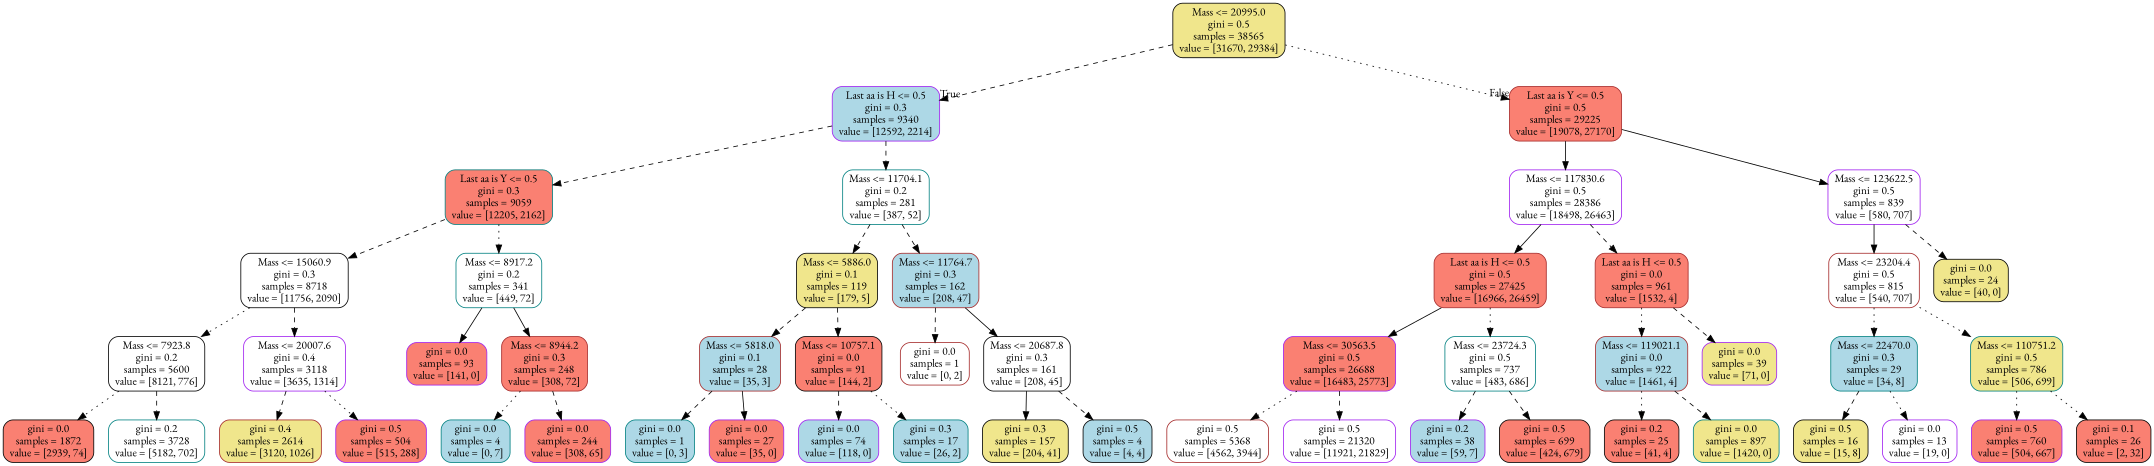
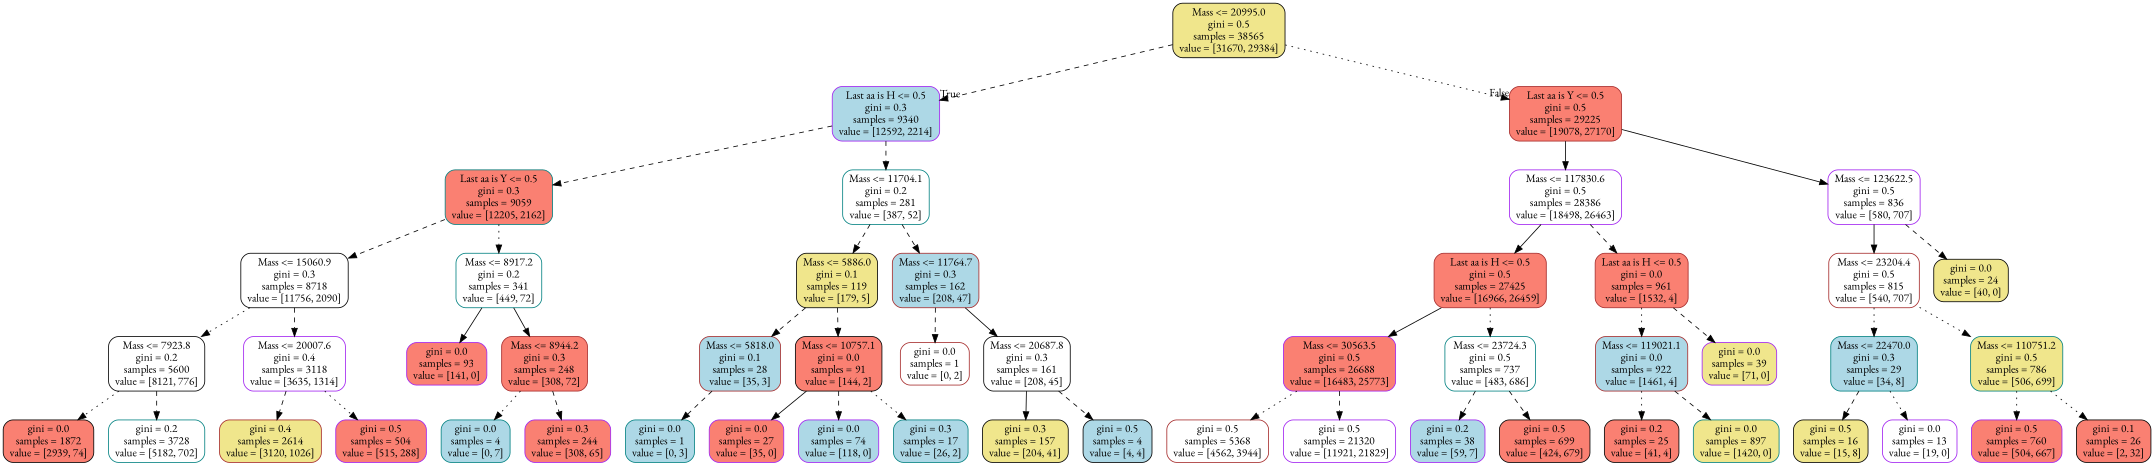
(1874, 197) -> (1874, 197)
(743, 401) -> (792, 403)
(568, 441) -> (568, 441)
